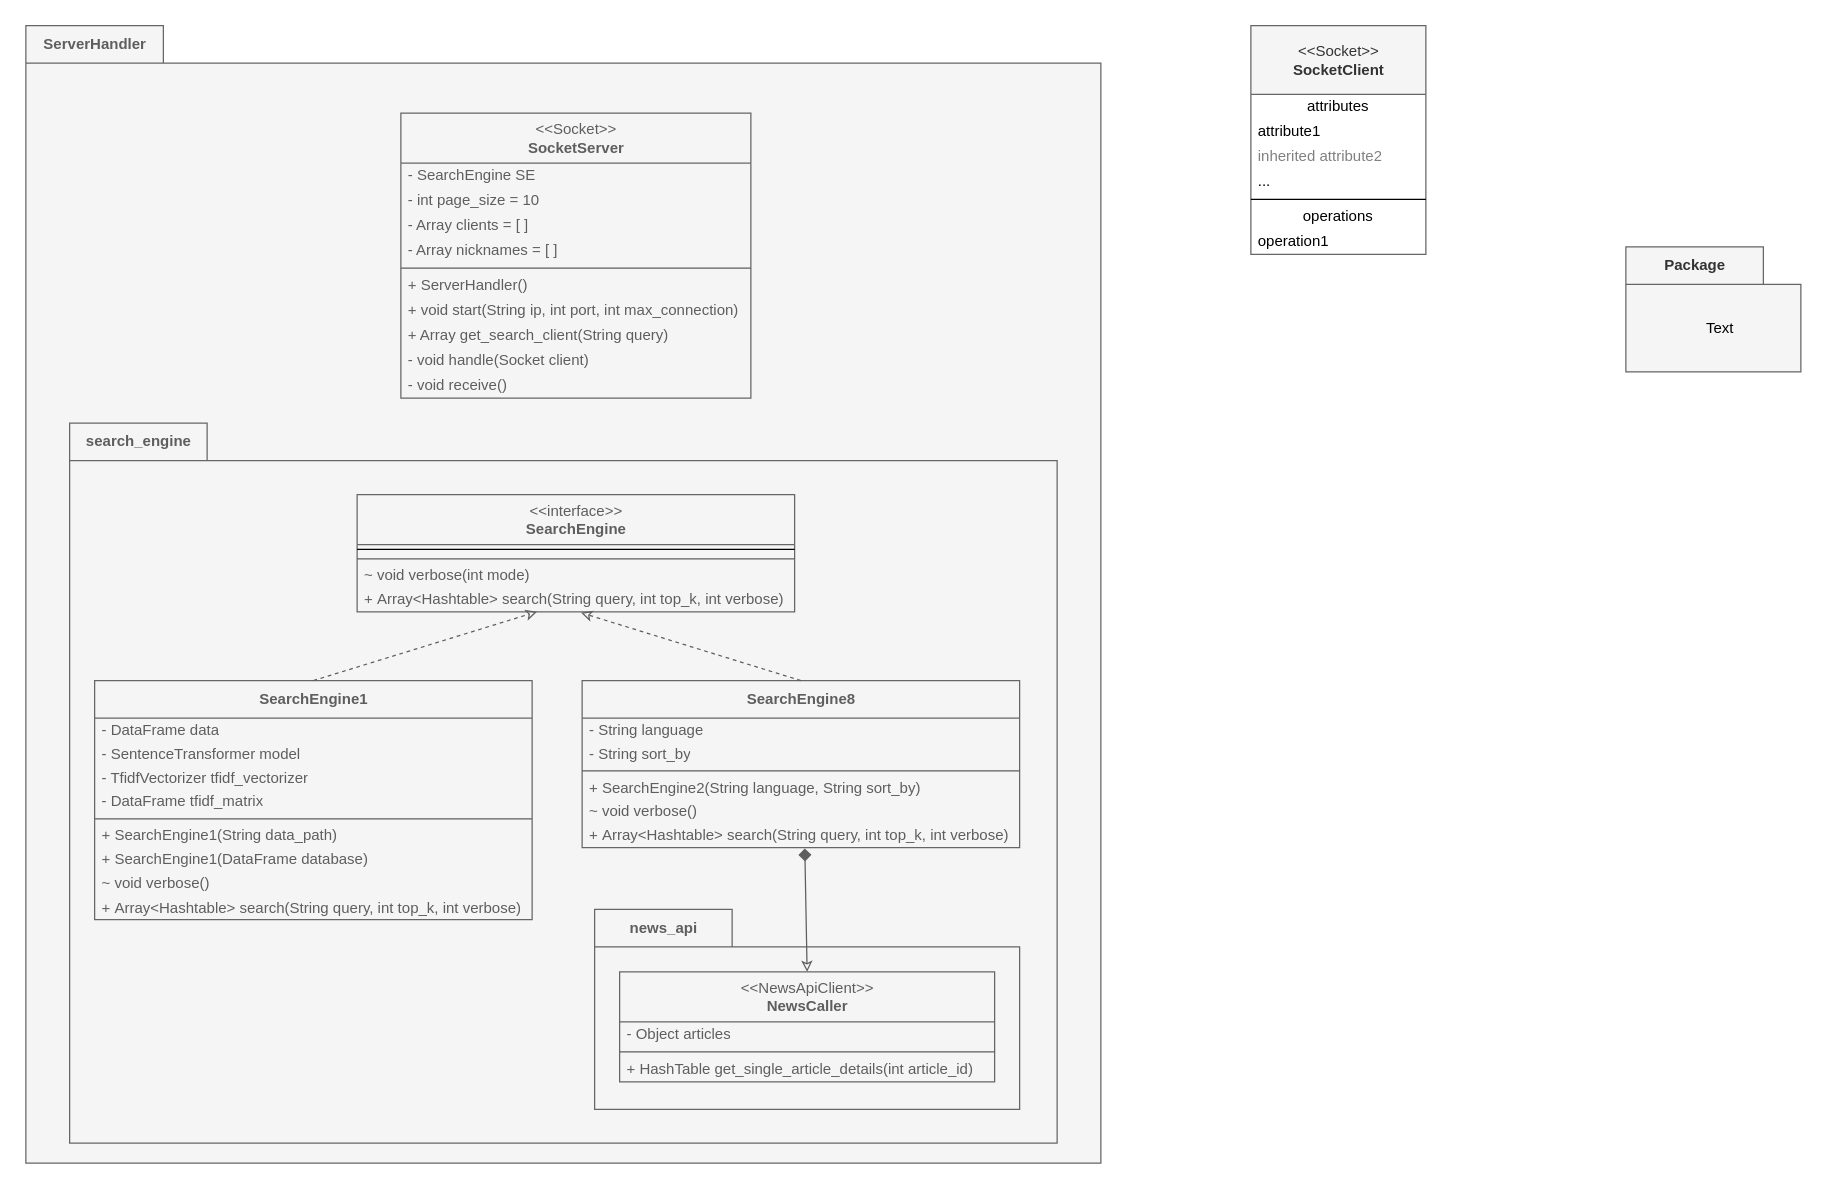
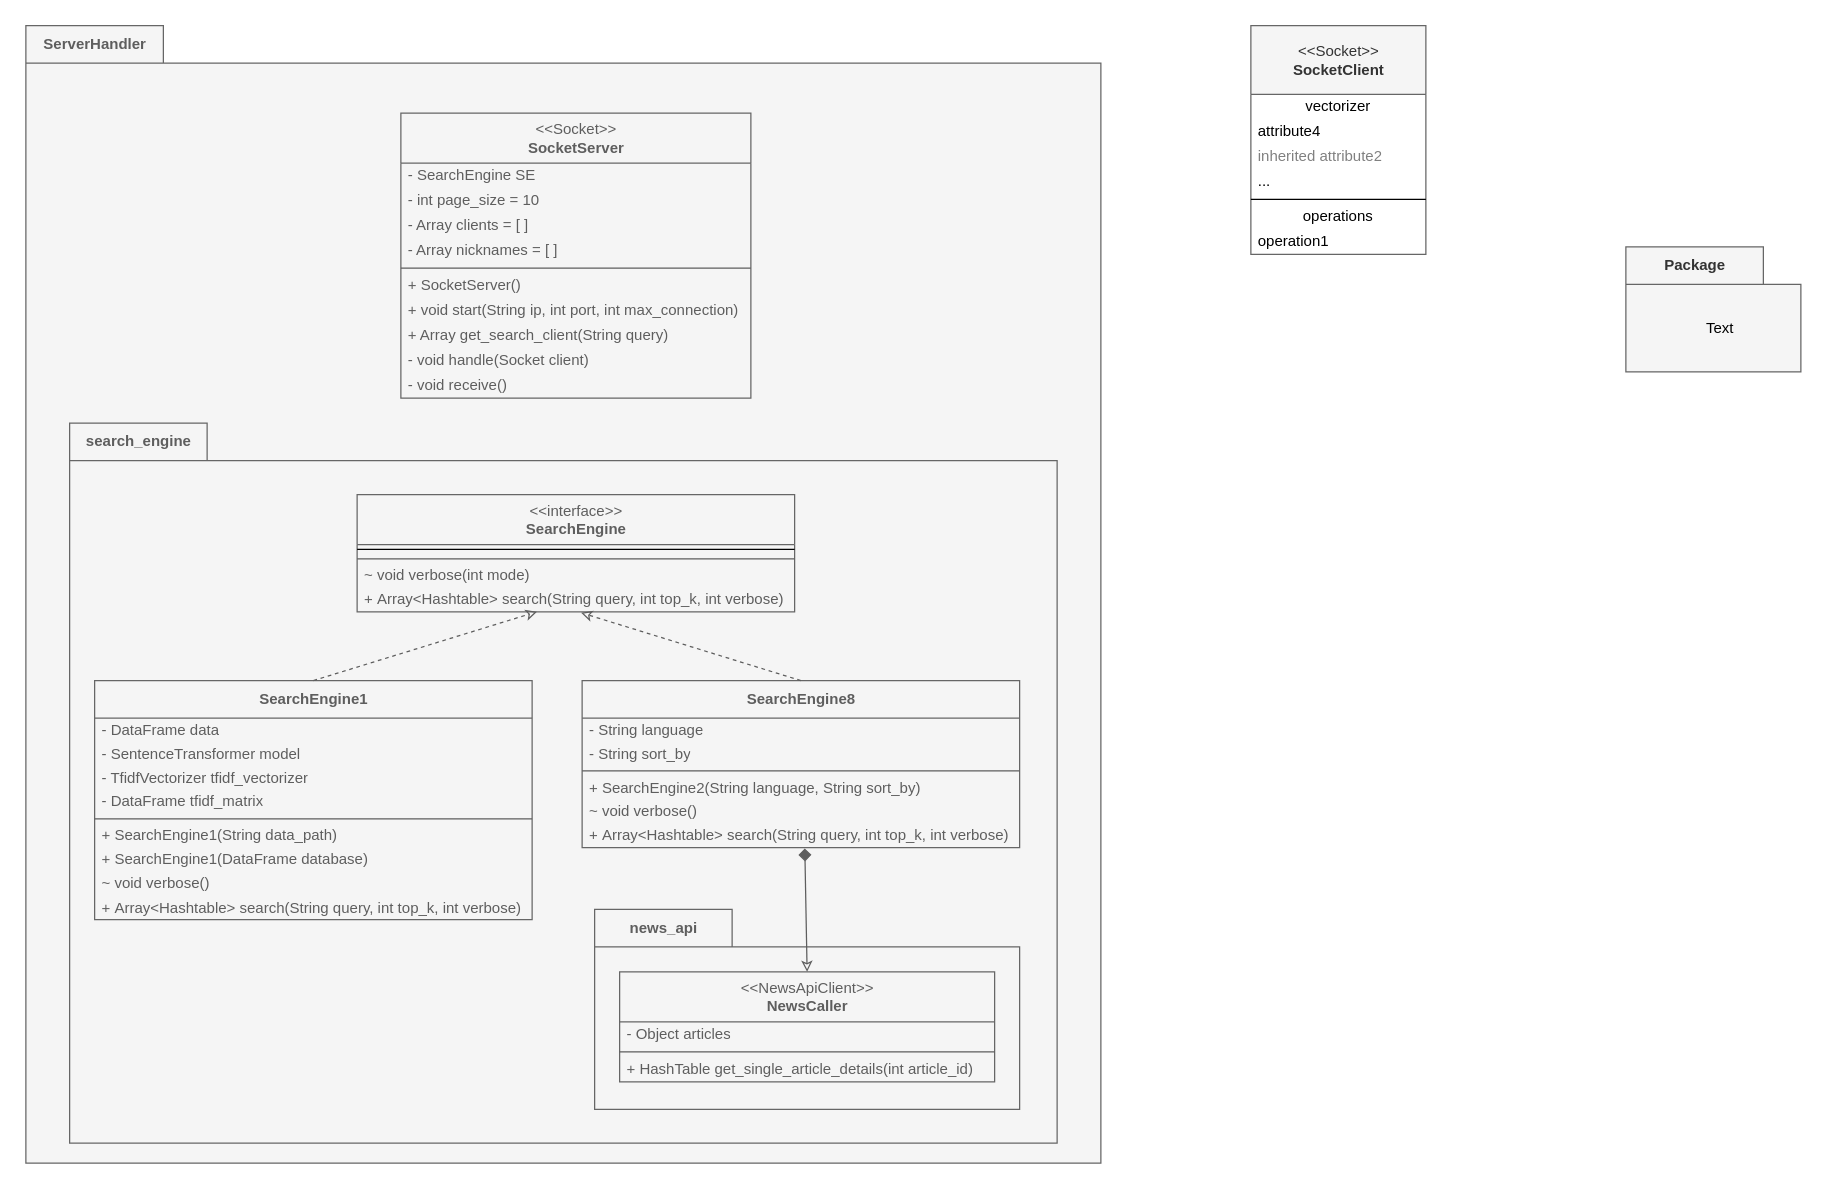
(1338, 107) -> (1338, 107)
(1298, 132) -> (1298, 132)
(476, 286) -> (473, 286)
